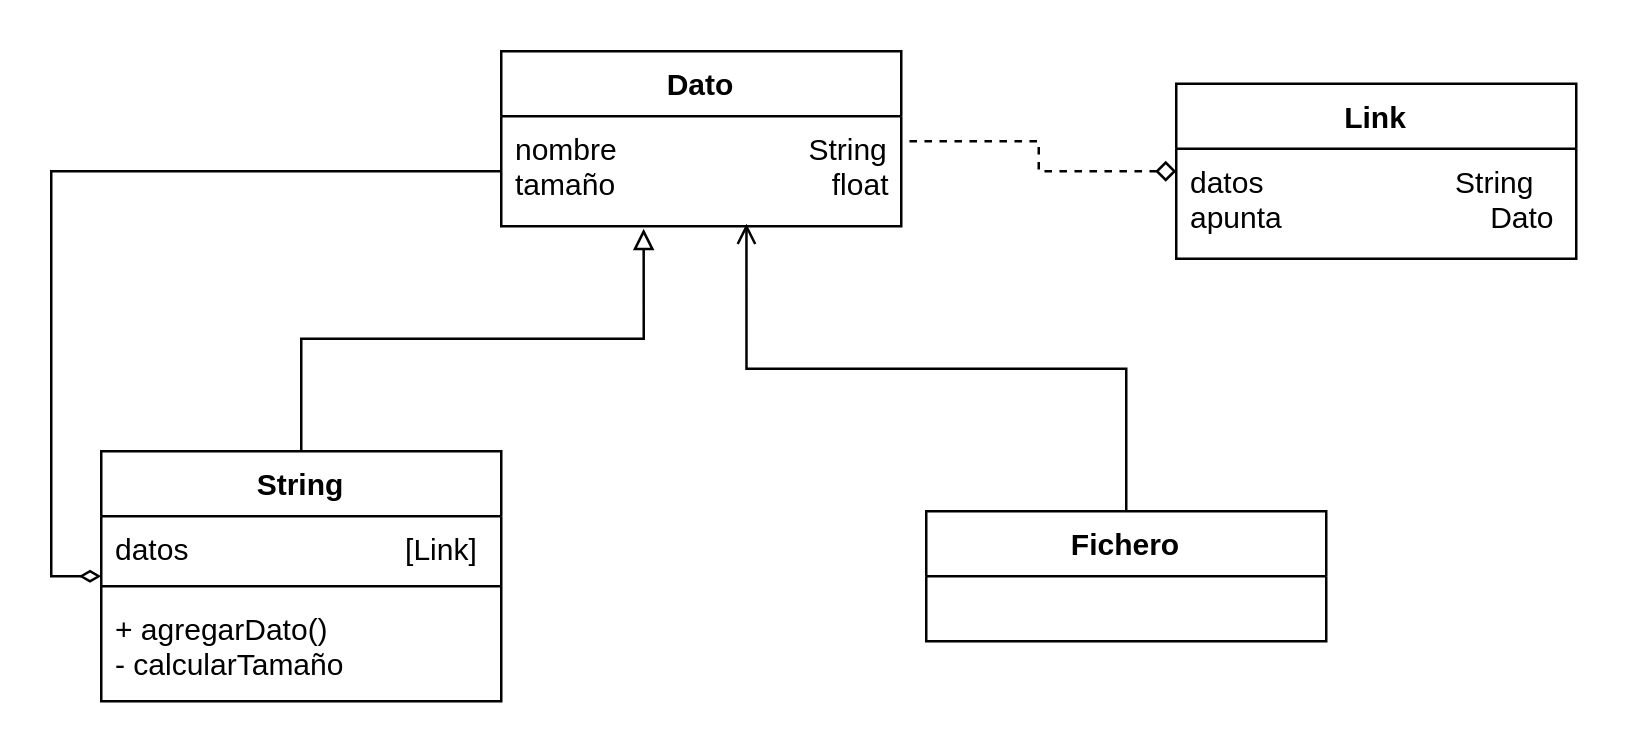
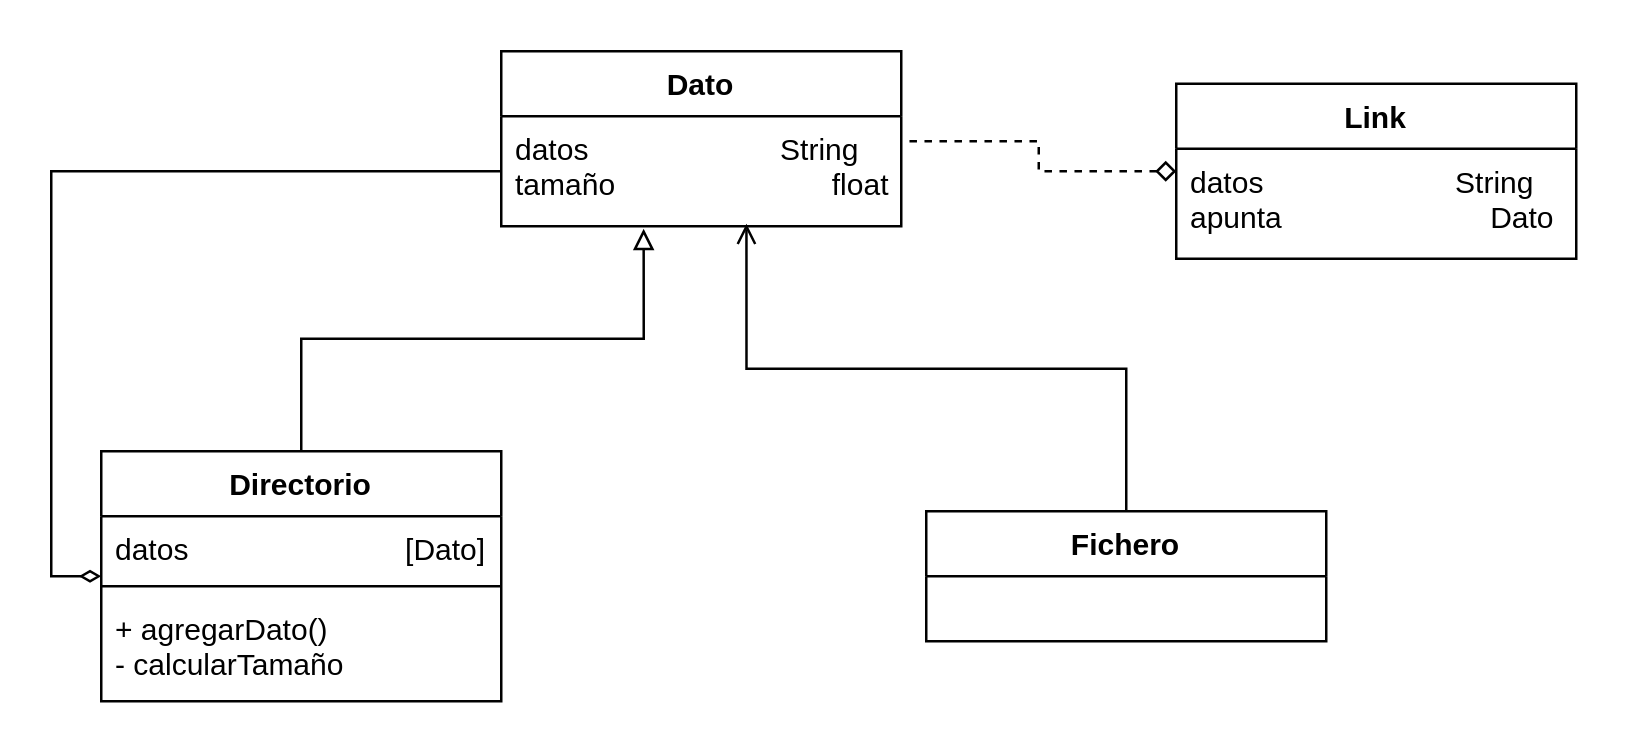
(762, 150) -> (754, 150)
(300, 485) -> (300, 485)
(371, 550) -> (375, 550)
